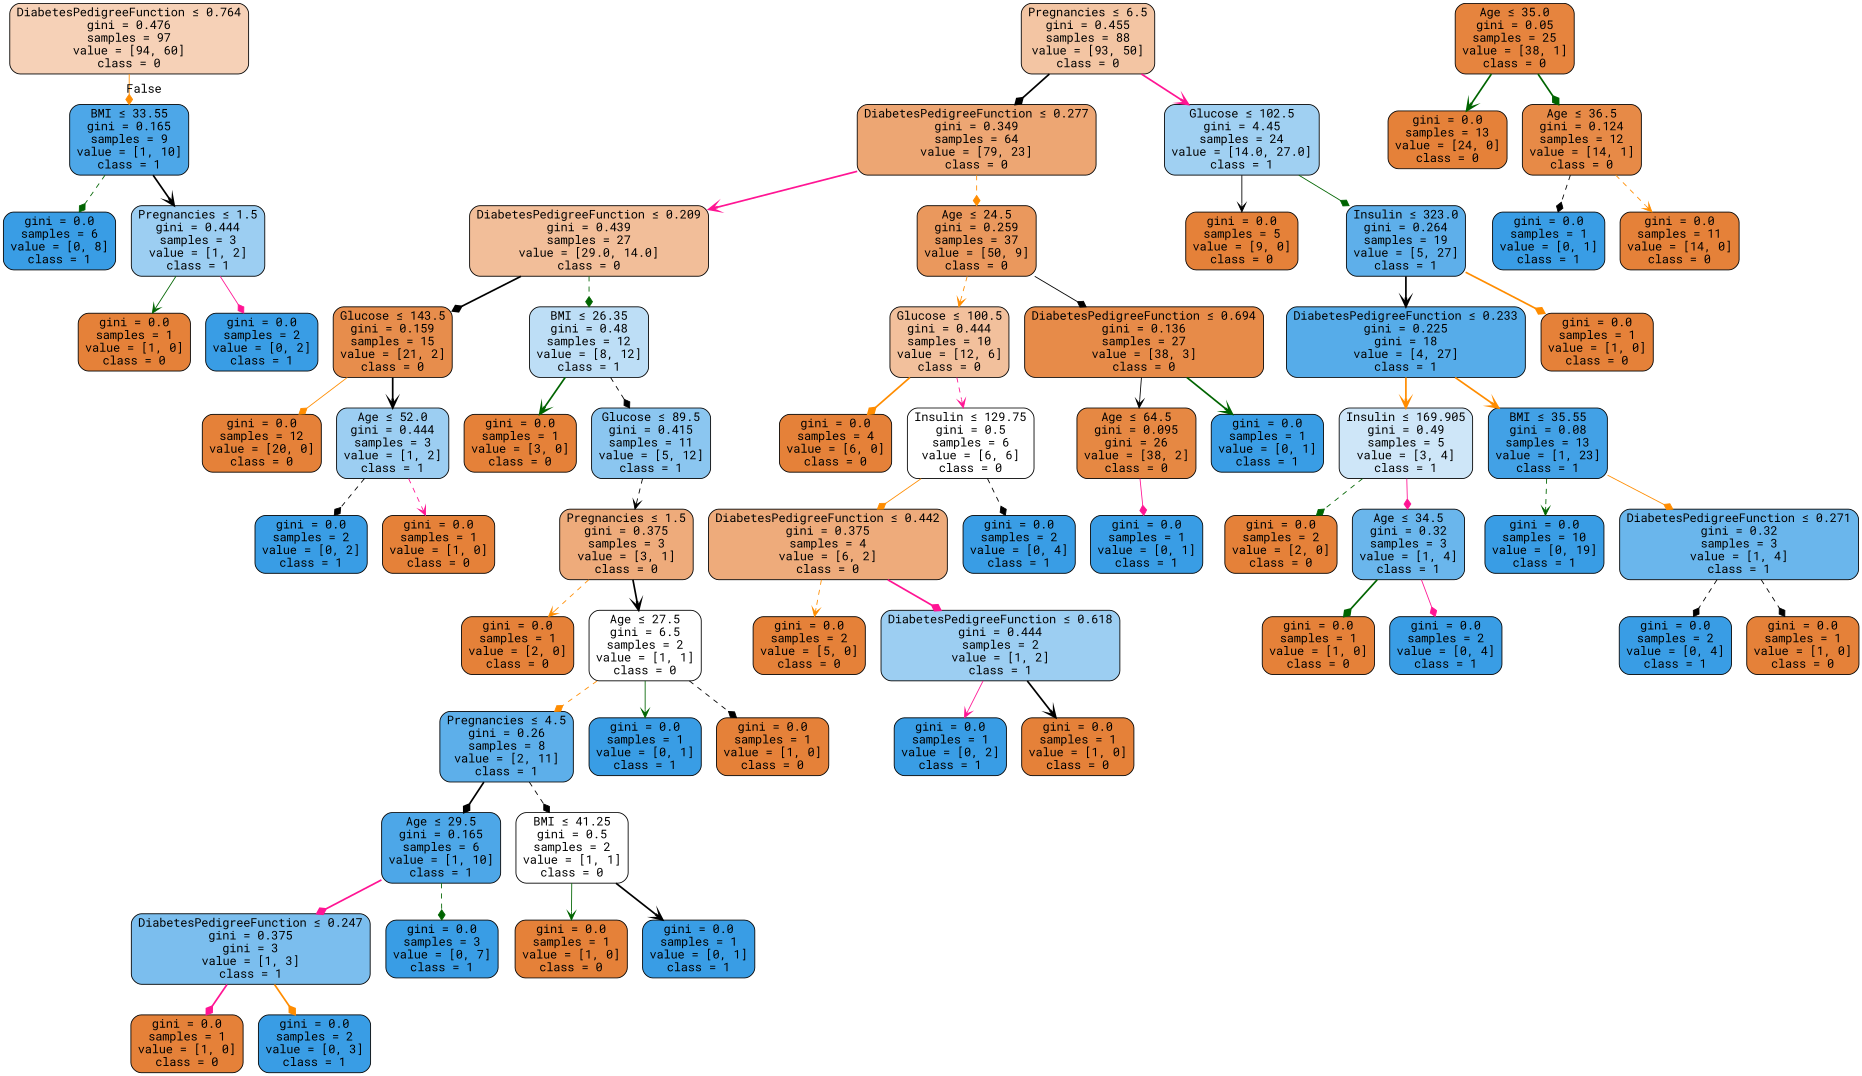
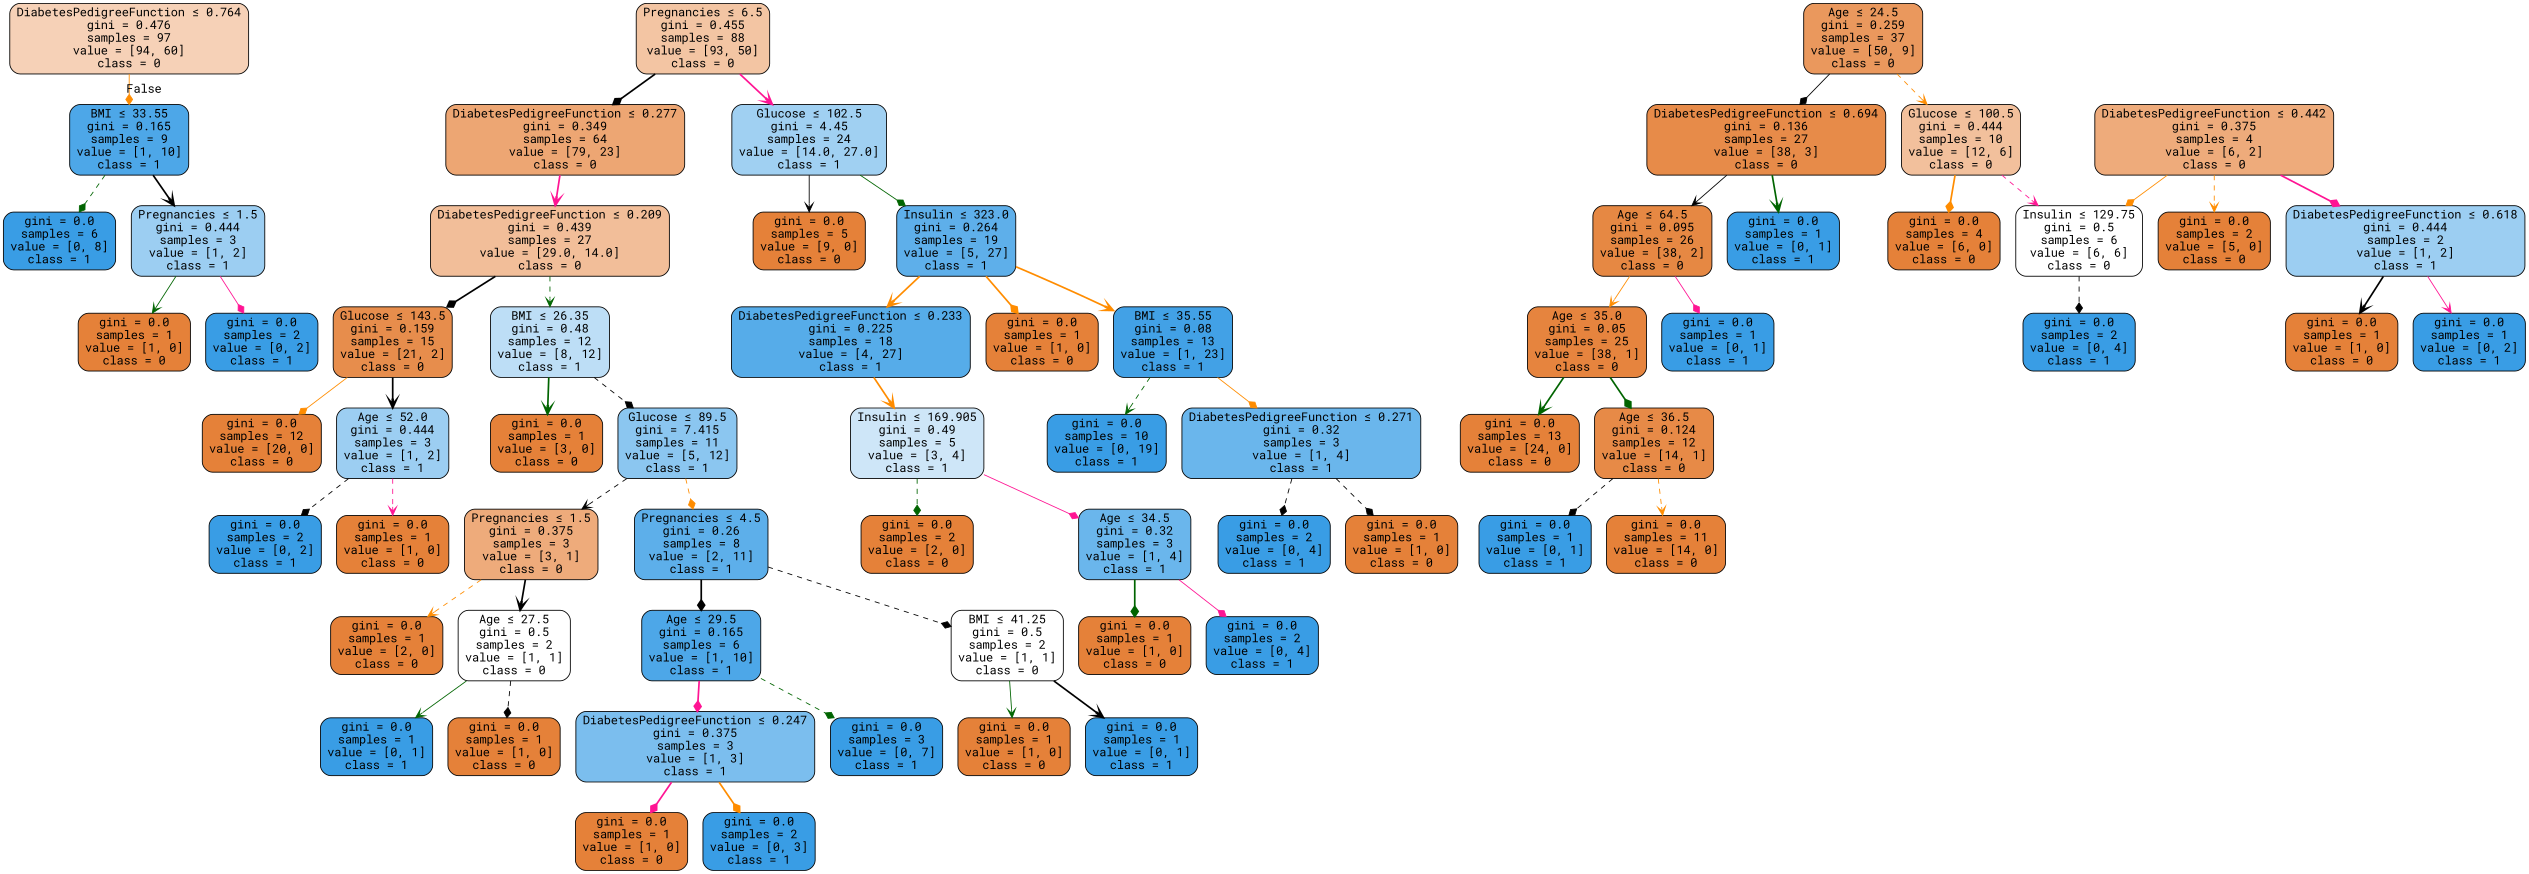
(977, 185) -> none
(589, 286) -> (550, 287)
(1406, 287) -> (907, 289)
none -> (1622, 288)
(1406, 342) -> (851, 342)
(1473, 390) -> (1061, 286)
(651, 430) -> (677, 430)
(1136, 443) -> (1652, 241)
(903, 491) -> (2151, 187)
(645, 632) -> (514, 632)
(580, 693) -> (688, 489)
(251, 949) -> (695, 746)
